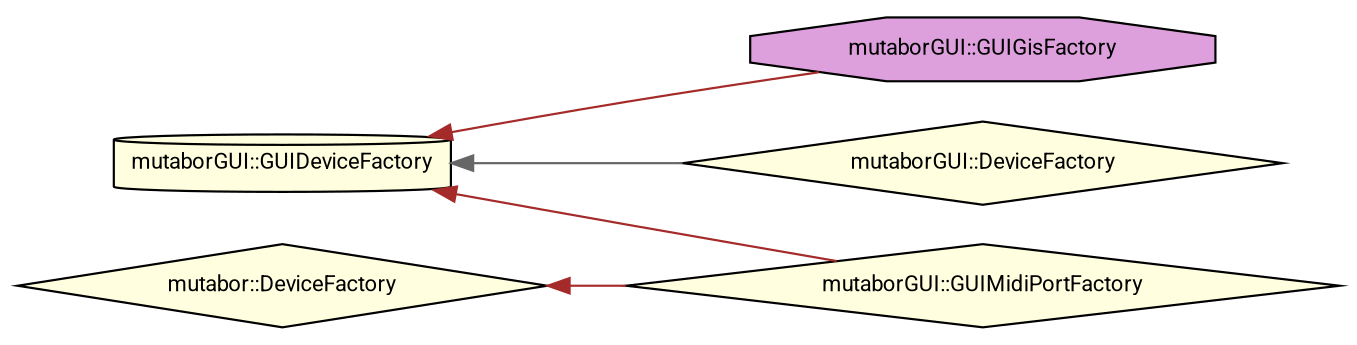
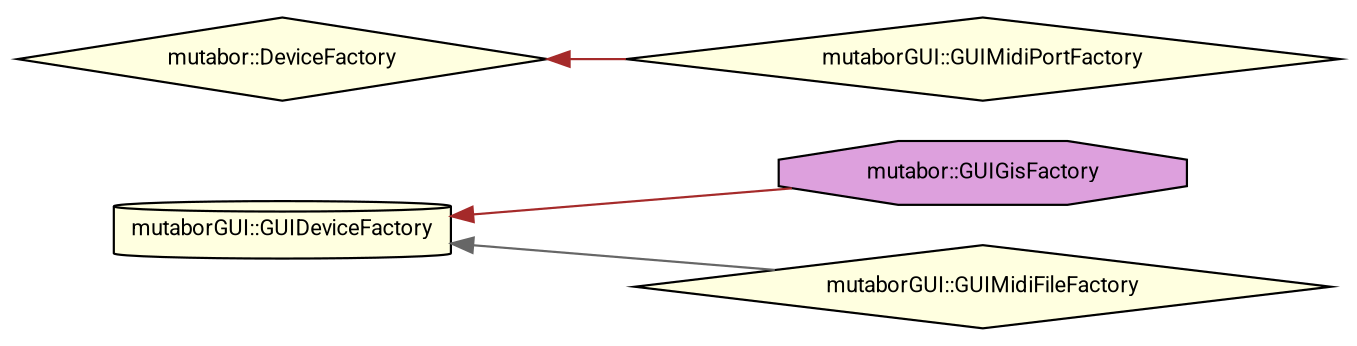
(983, 49) -> (983, 173)
(983, 163) -> (983, 287)
(646, 228) -> none
